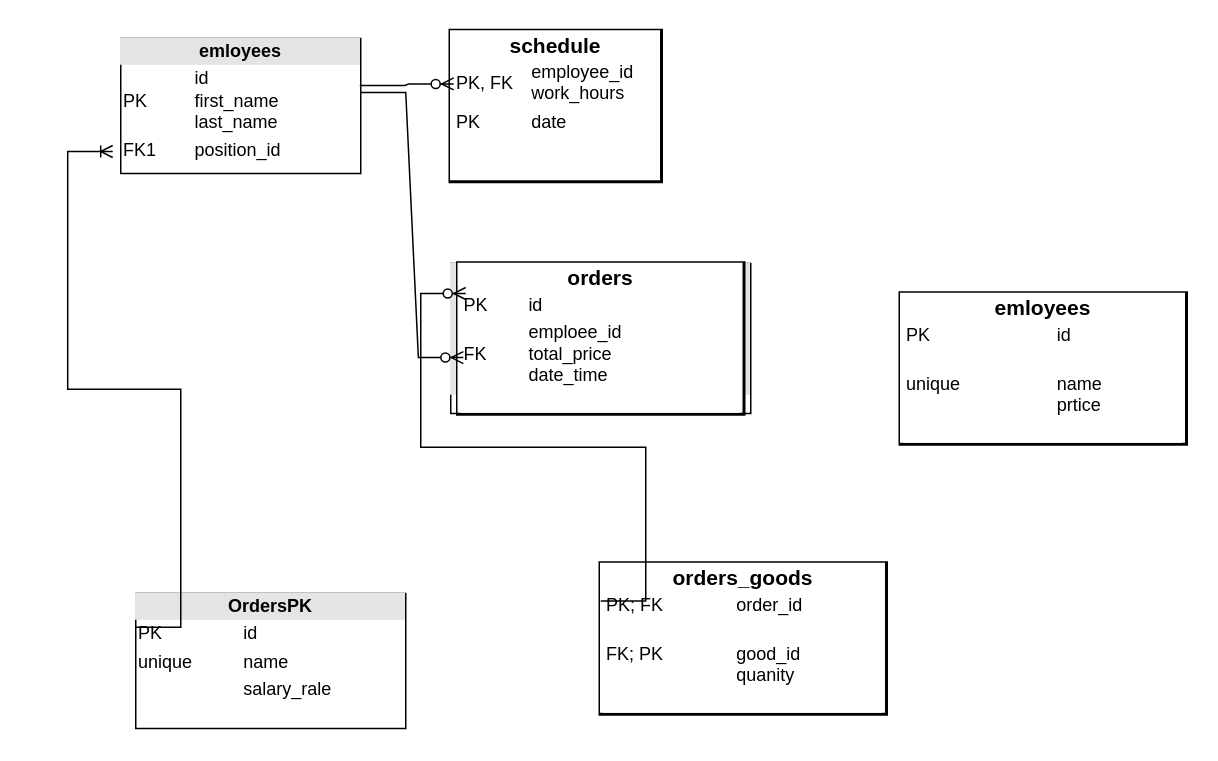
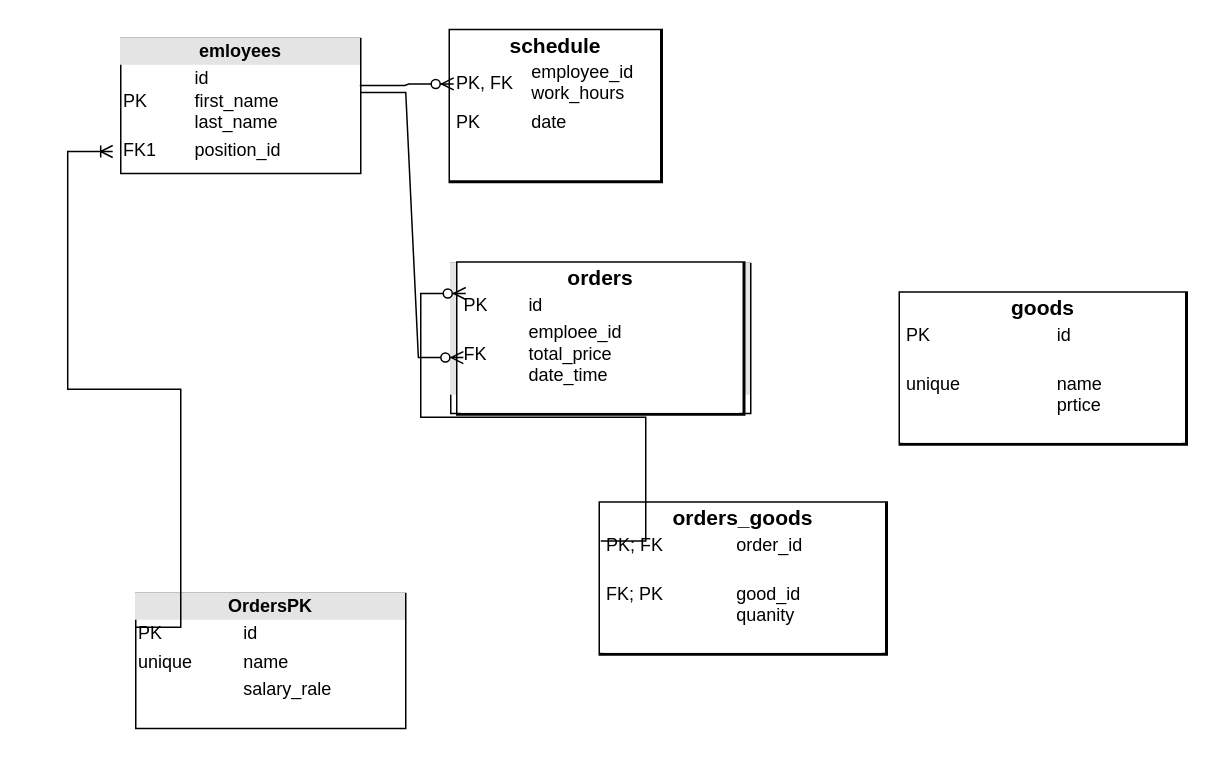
(939, 347) -> (929, 347)
(743, 638) -> (743, 578)
